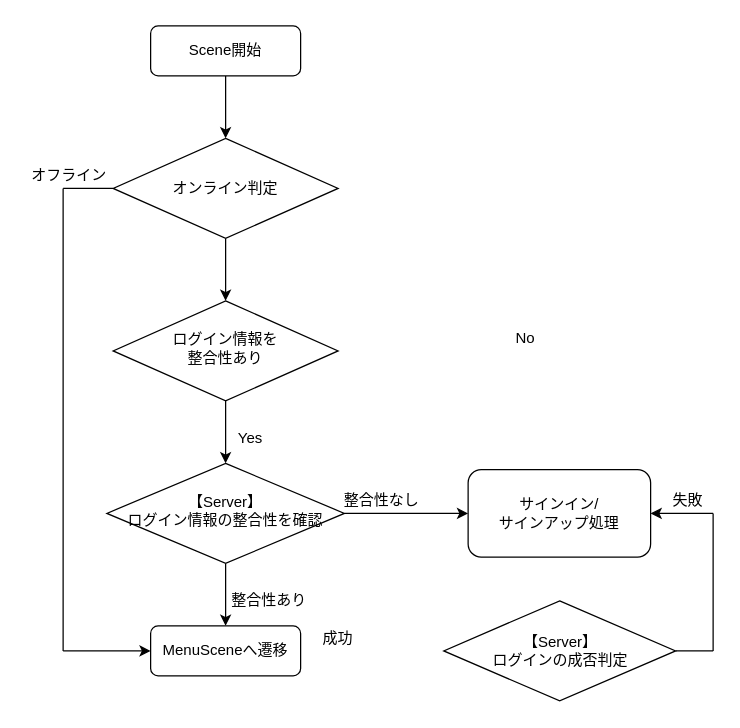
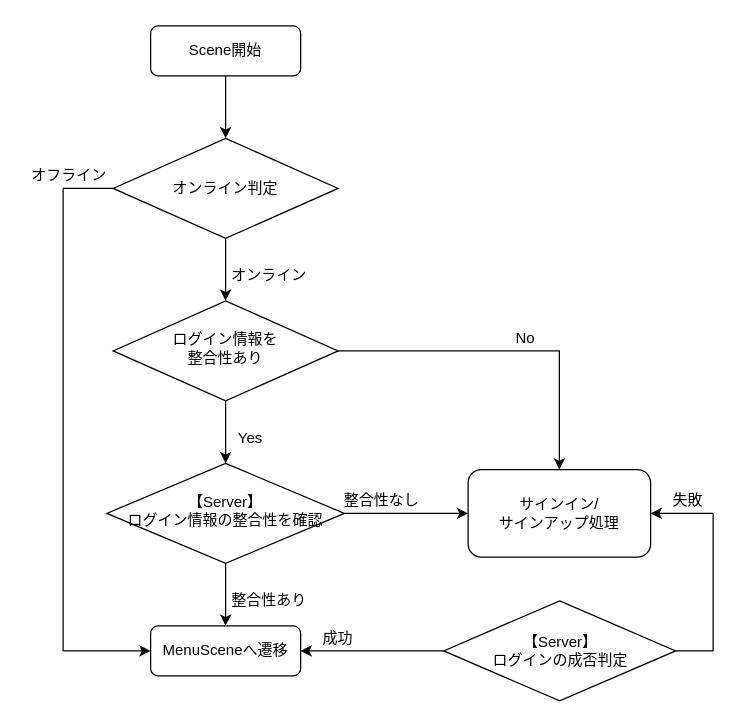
none -> (269, 276)
none -> (503, 351)
none -> (377, 651)
